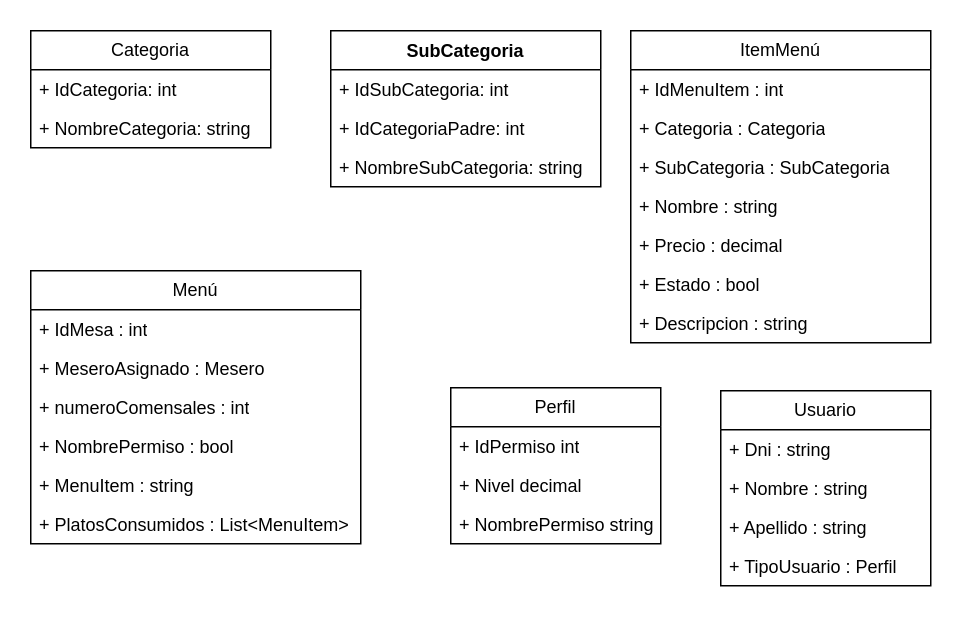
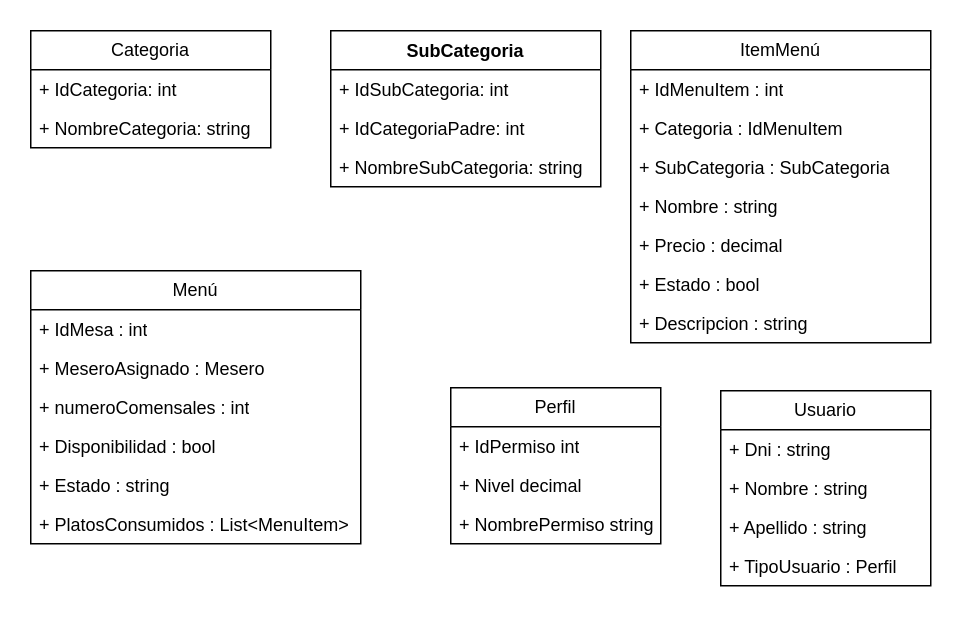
(742, 130) -> (749, 130)
(137, 448) -> (132, 448)
(124, 487) -> (114, 487)
